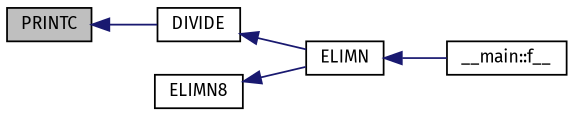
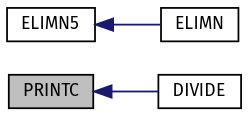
(282, 44) -> none
(507, 58) -> none
(199, 92) -> (51, 25)
